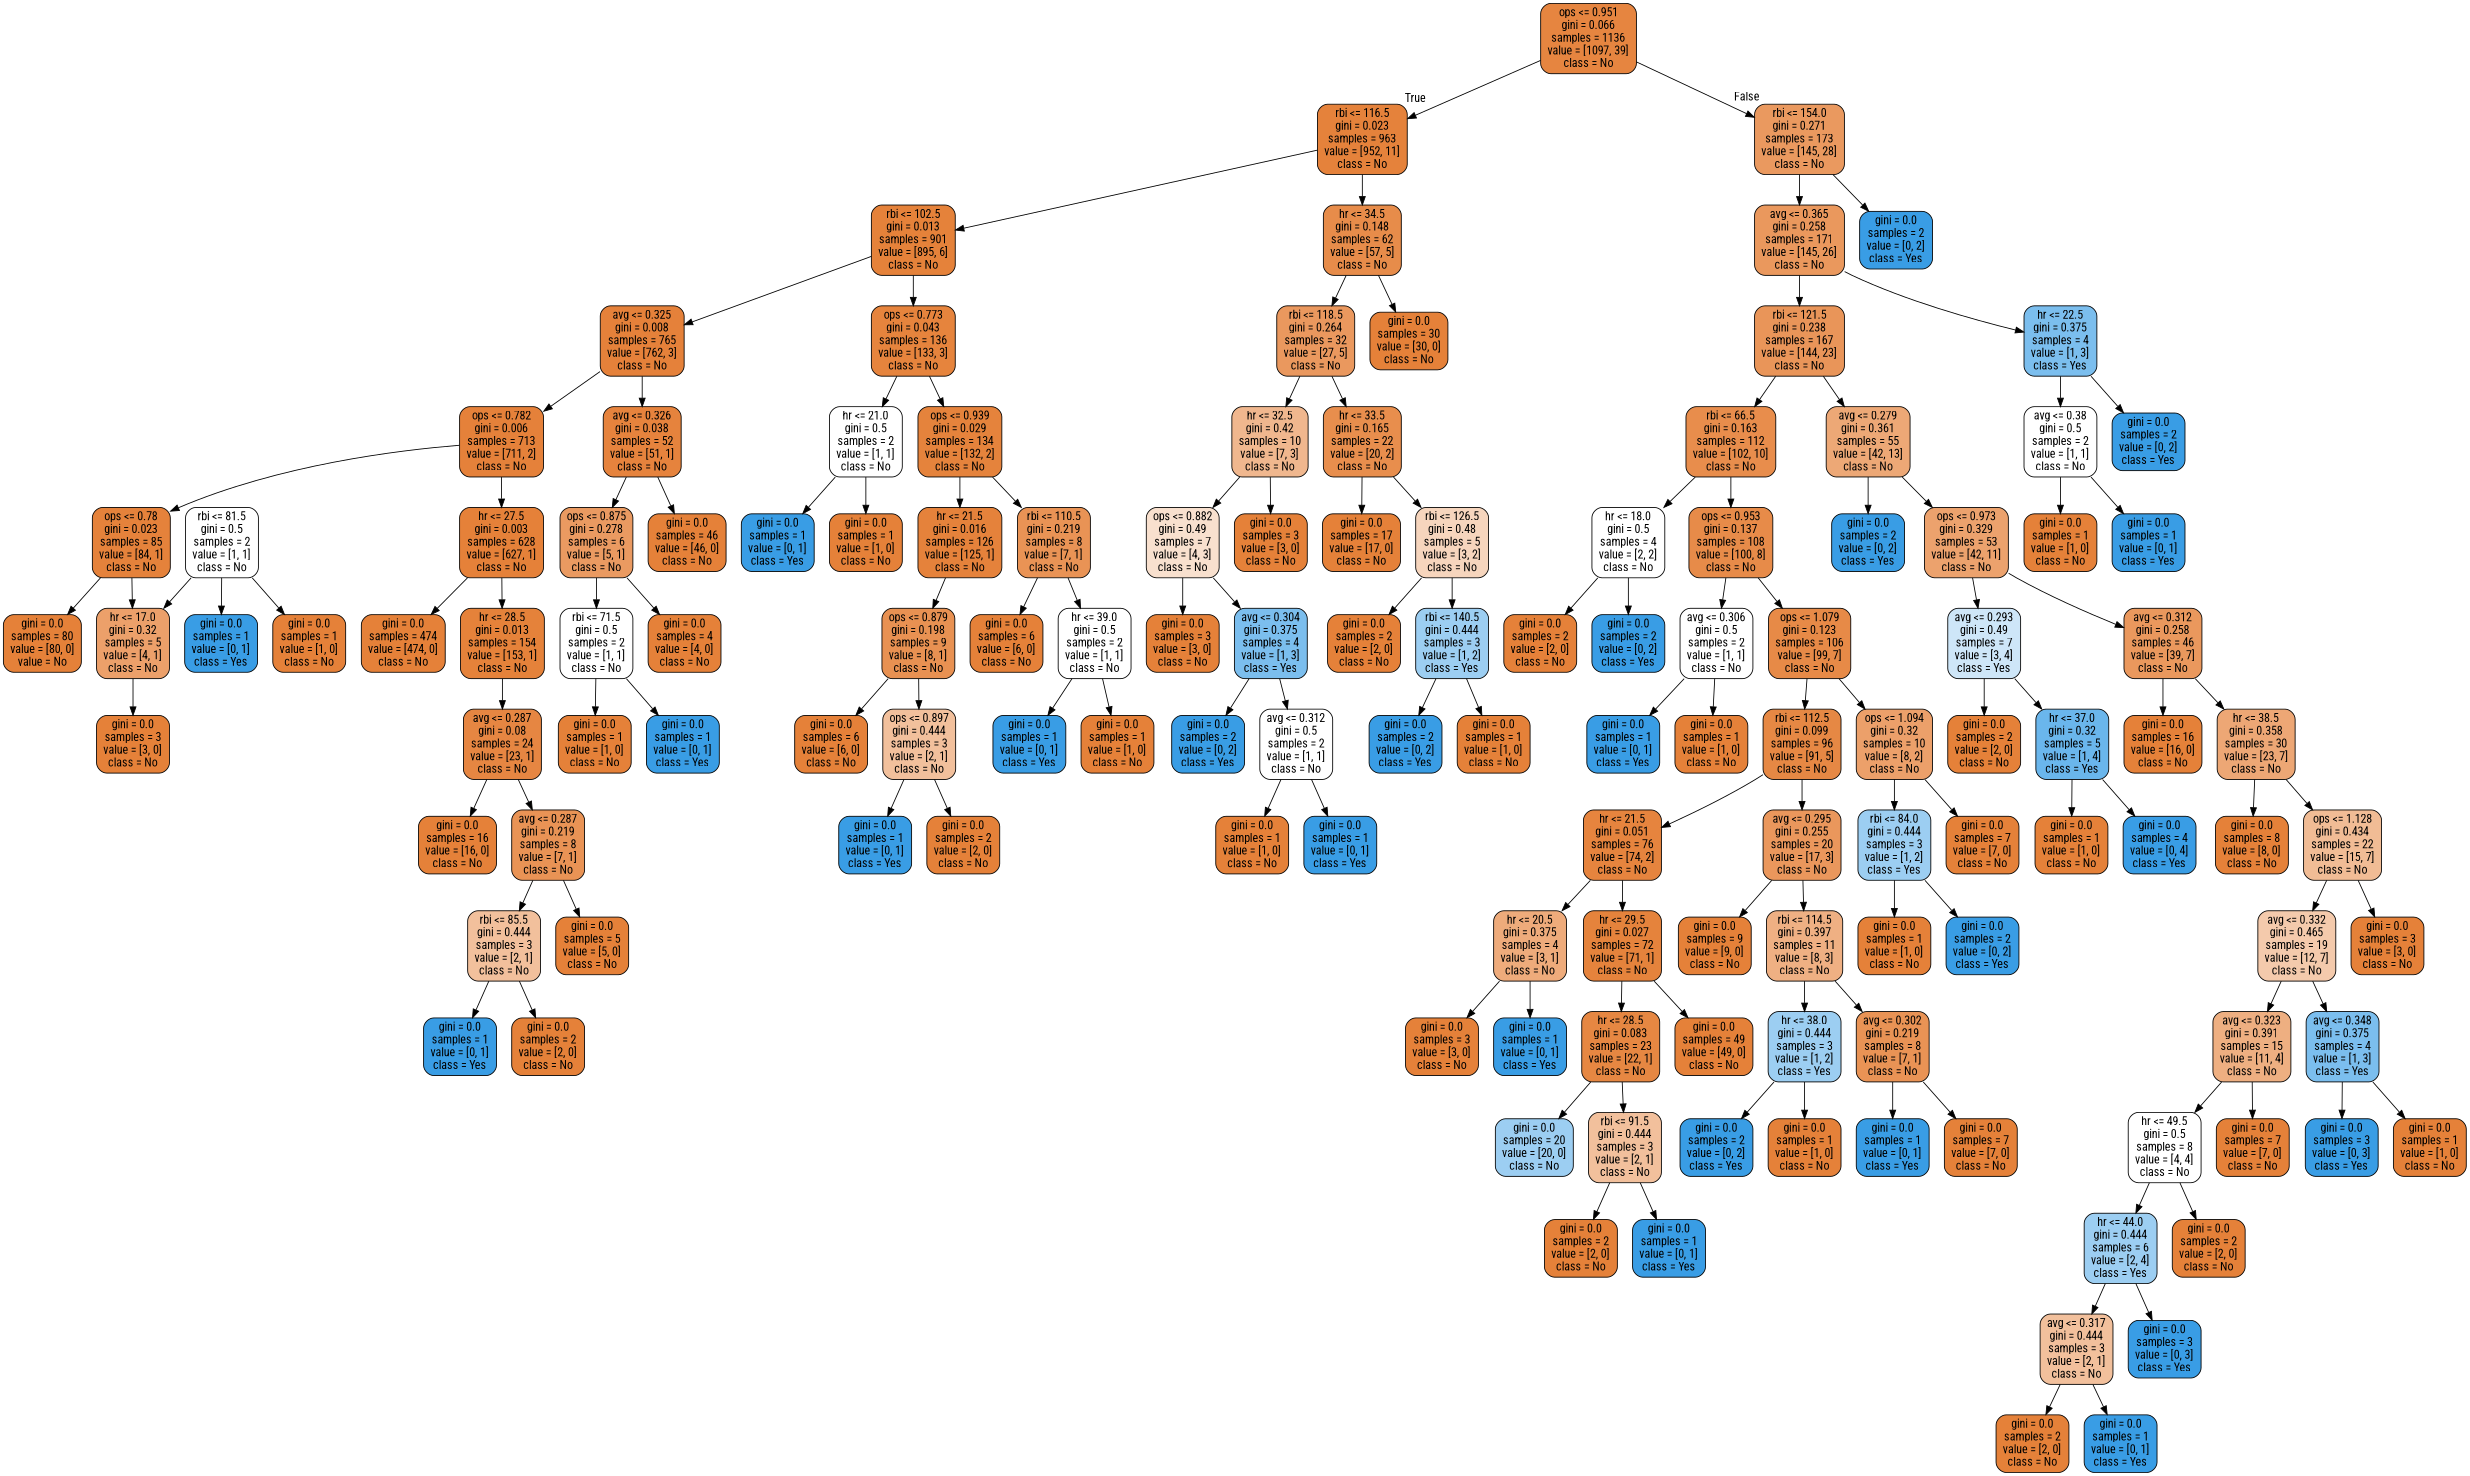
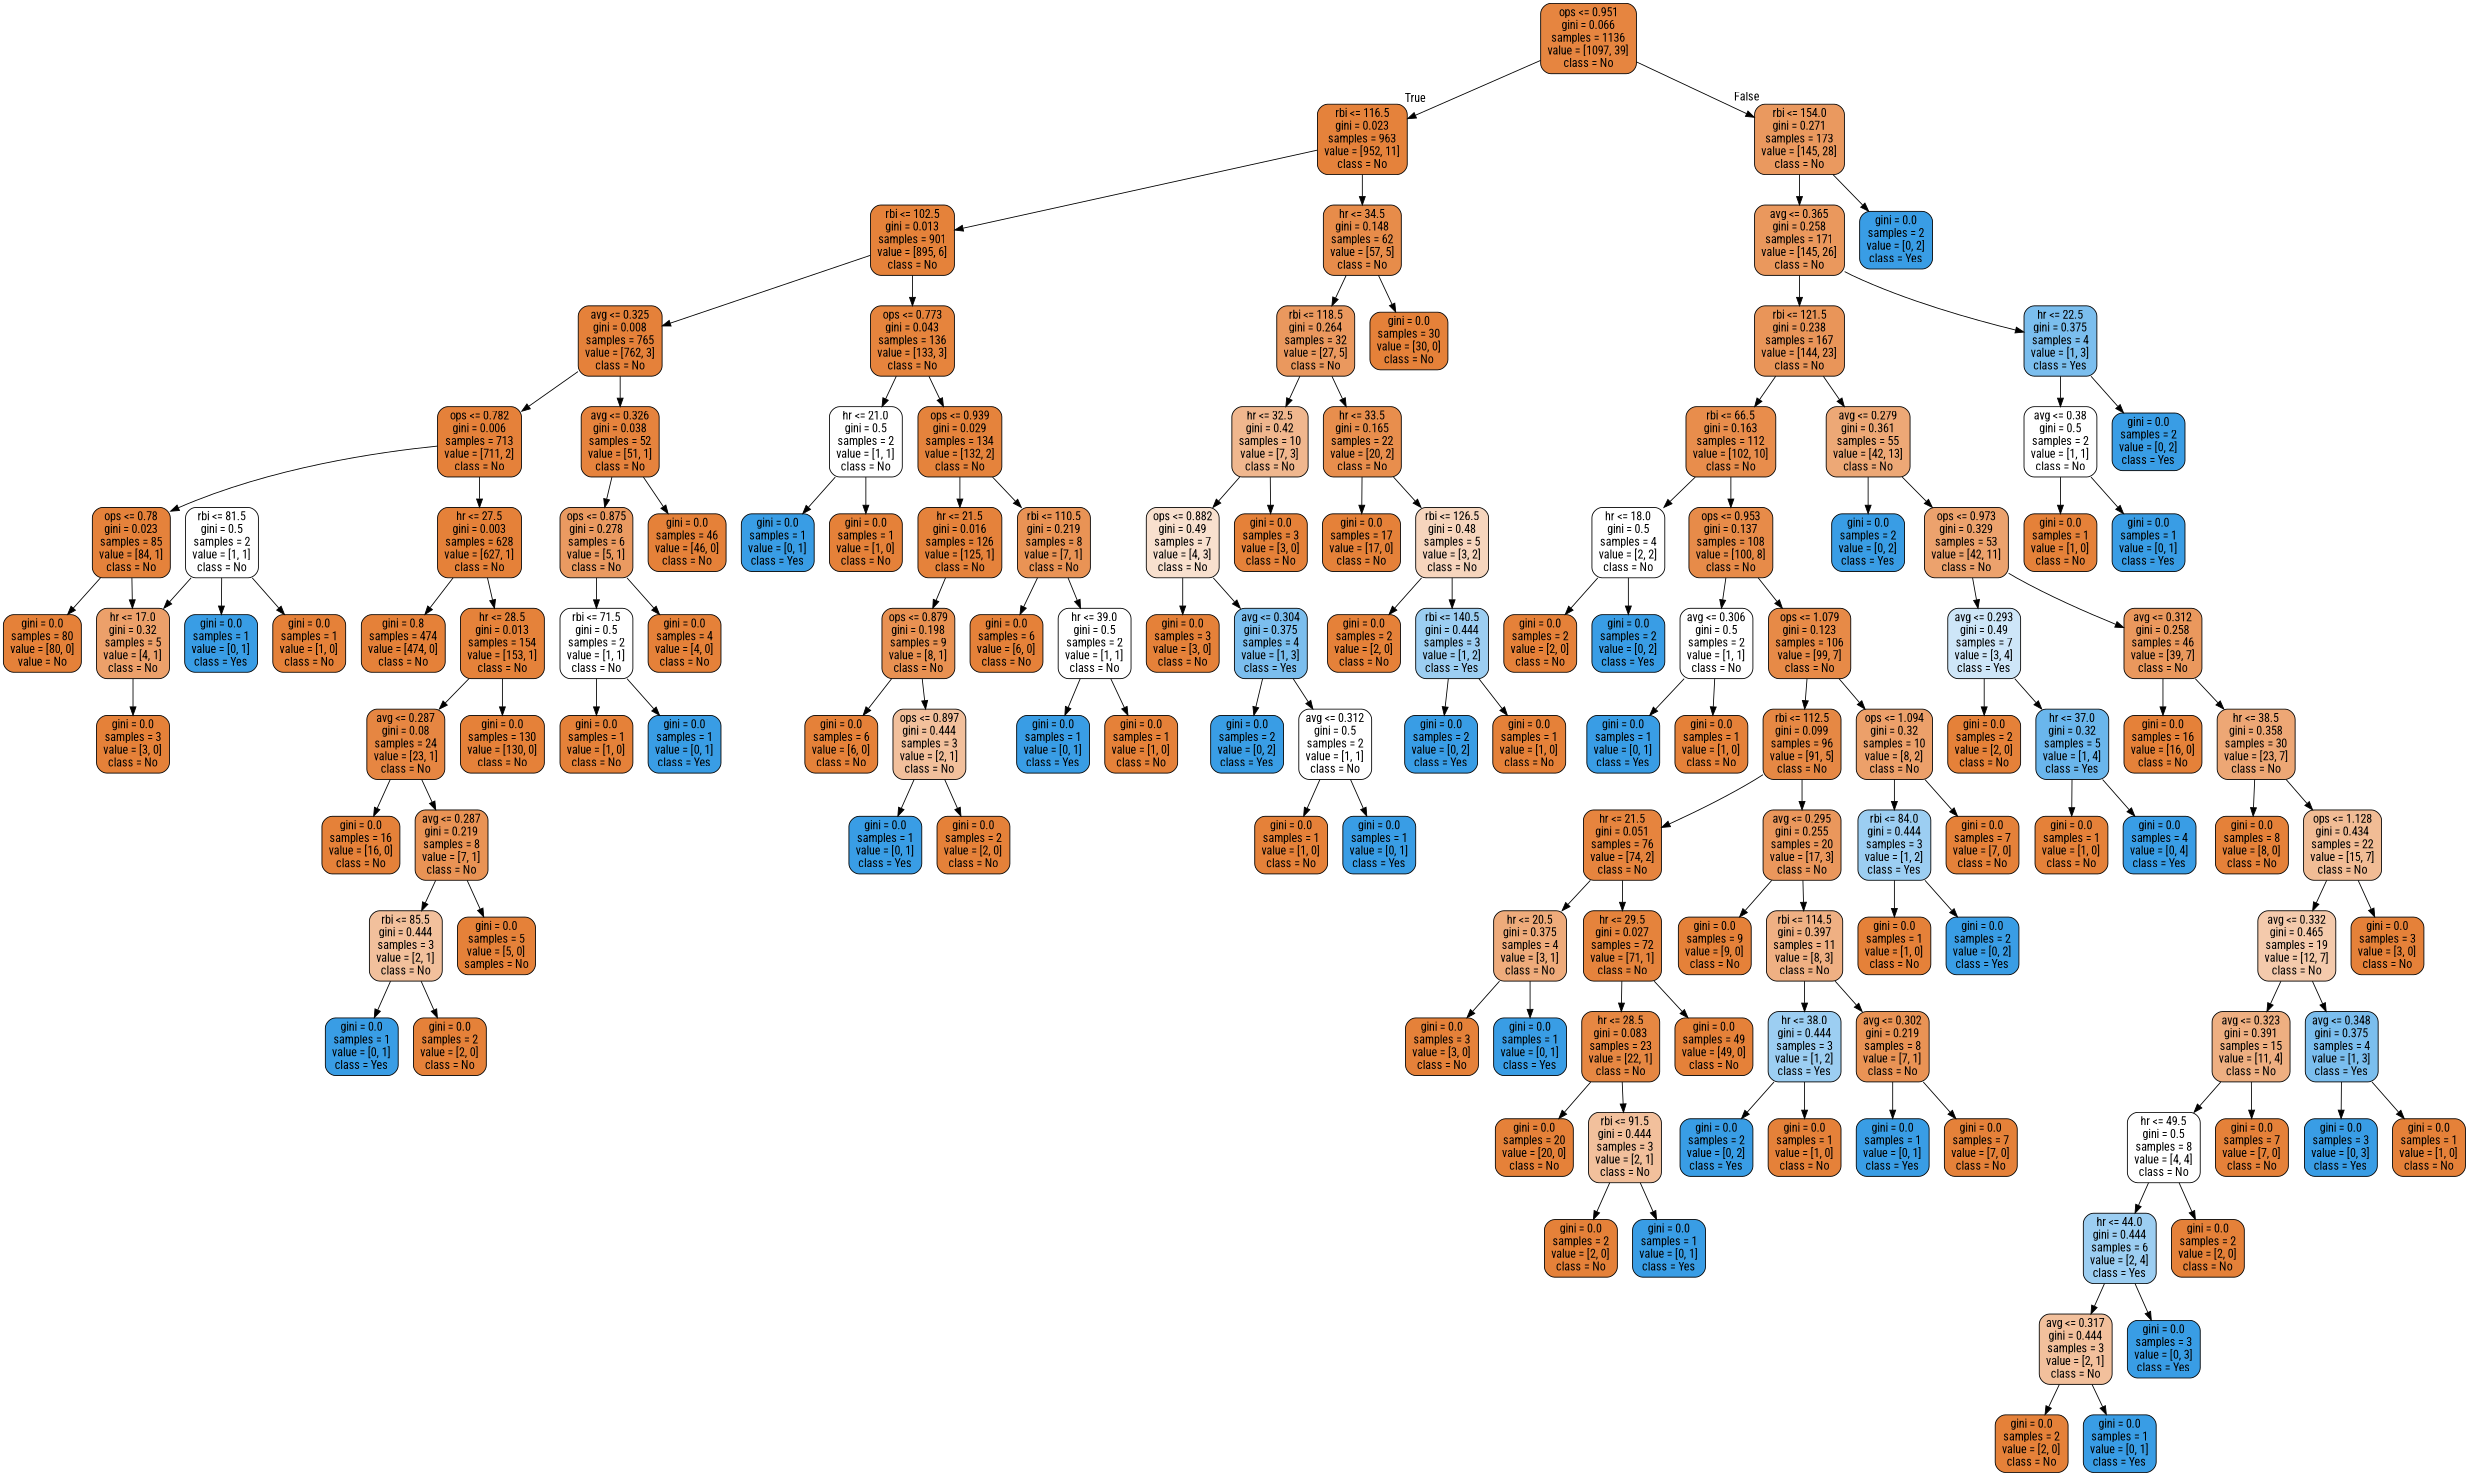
(403, 643) -> (403, 643)
none -> (502, 744)
(592, 946) -> (496, 946)
(1534, 1148) -> (1534, 1148)
